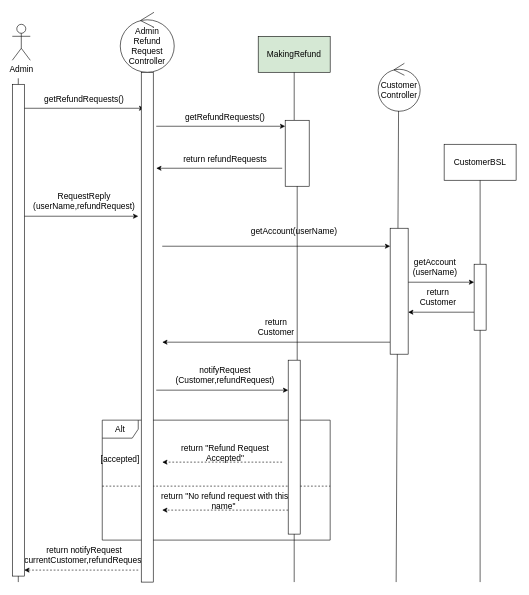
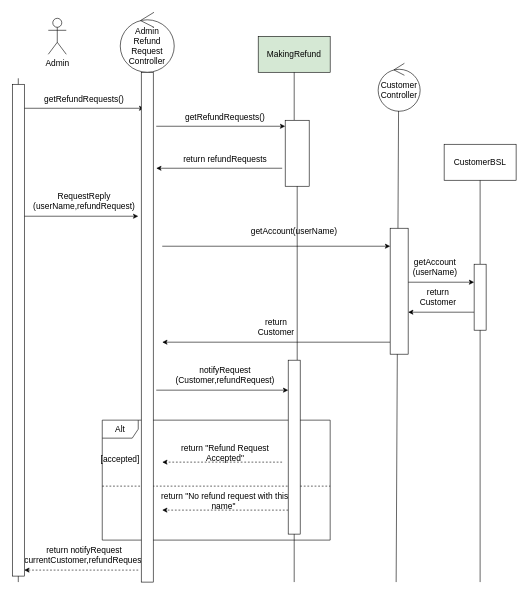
(21, 42) -> (57, 36)
